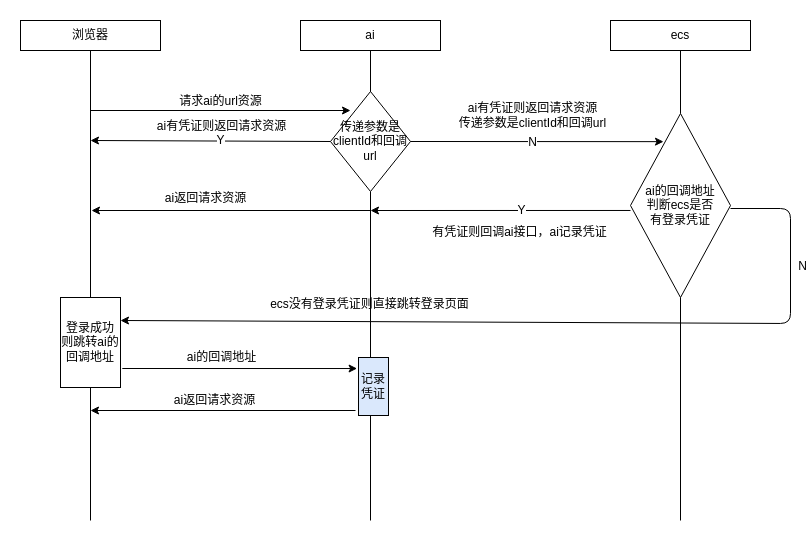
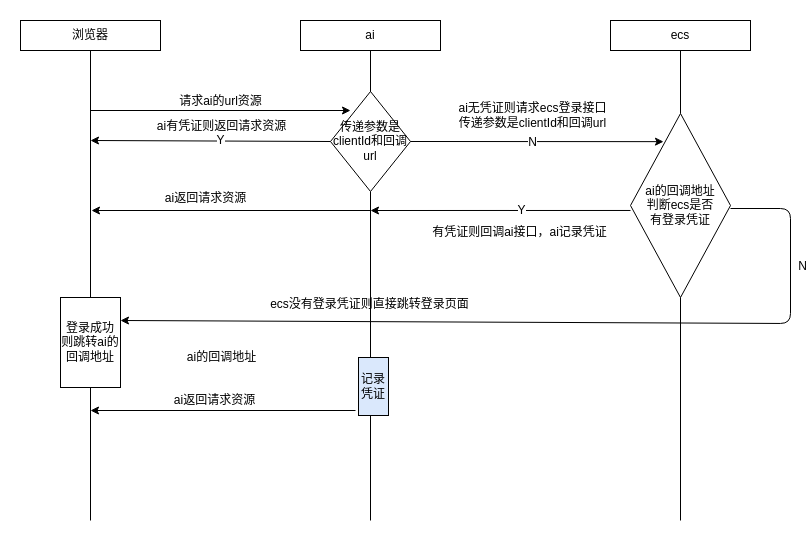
(533, 116) -> (533, 116)
(237, 369) -> none
